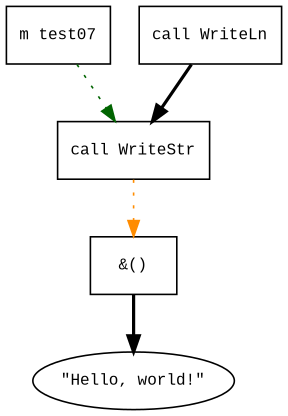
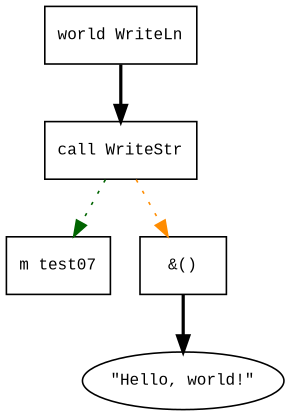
(210, 35) -> (121, 35)
(92, 86) -> (93, 201)
